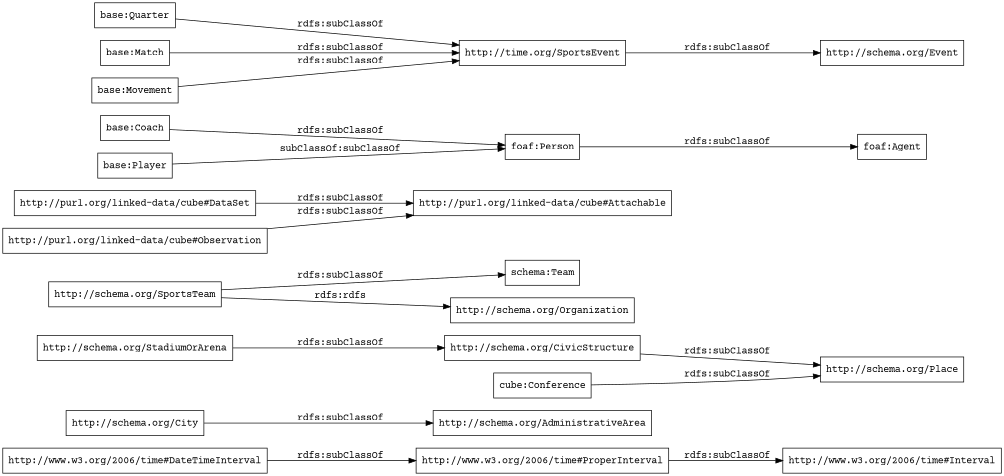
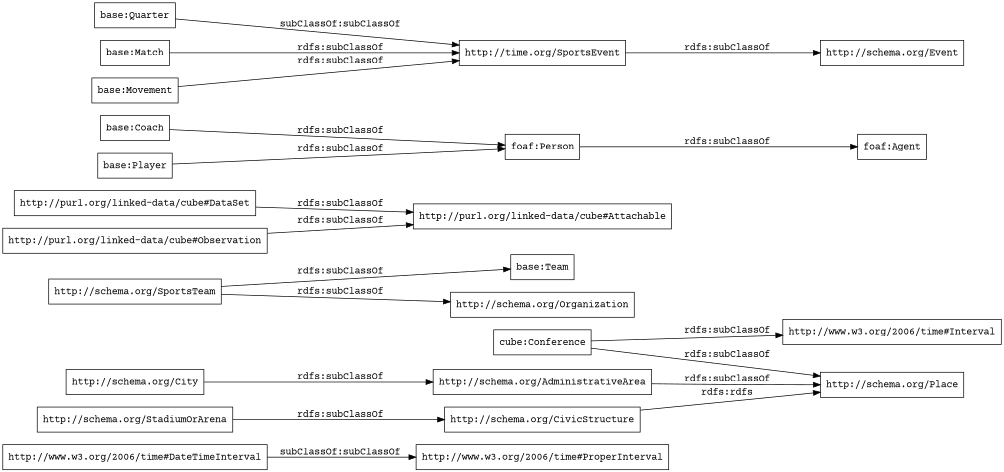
(340, 24) -> (340, 24)
(340, 149) -> (340, 149)
(542, 273) -> (542, 267)
(340, 295) -> (340, 291)
(727, 351) -> (727, 392)
none -> (732, 384)
(340, 455) -> (340, 452)
(722, 461) -> (683, 338)
